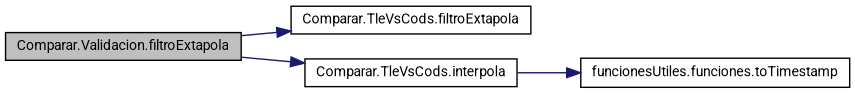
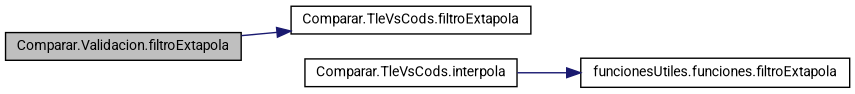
(266, 59) -> none
(715, 73) -> (715, 73)
